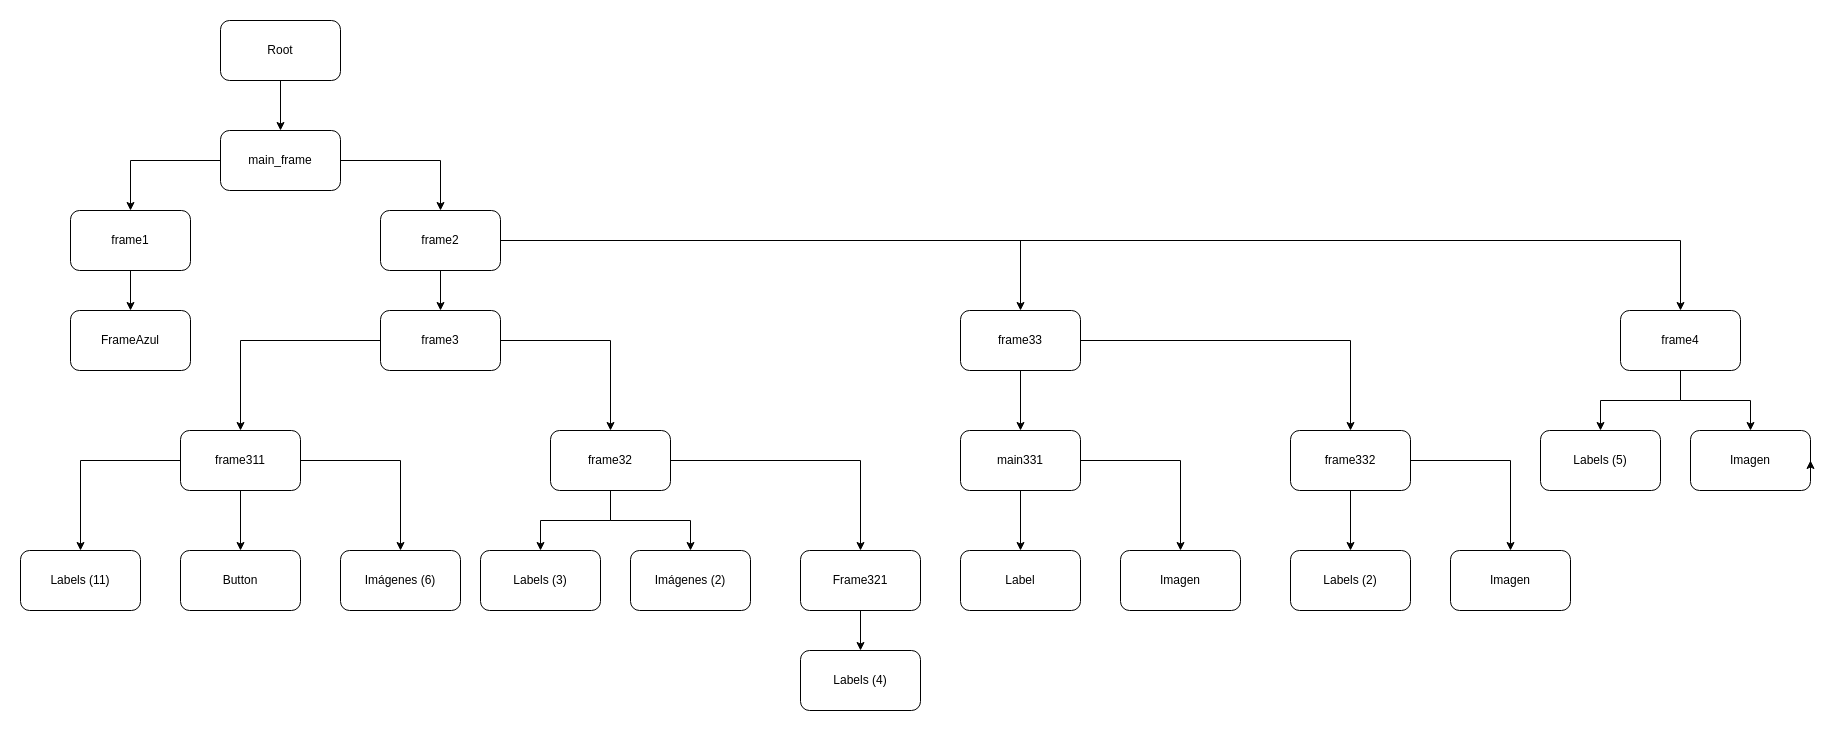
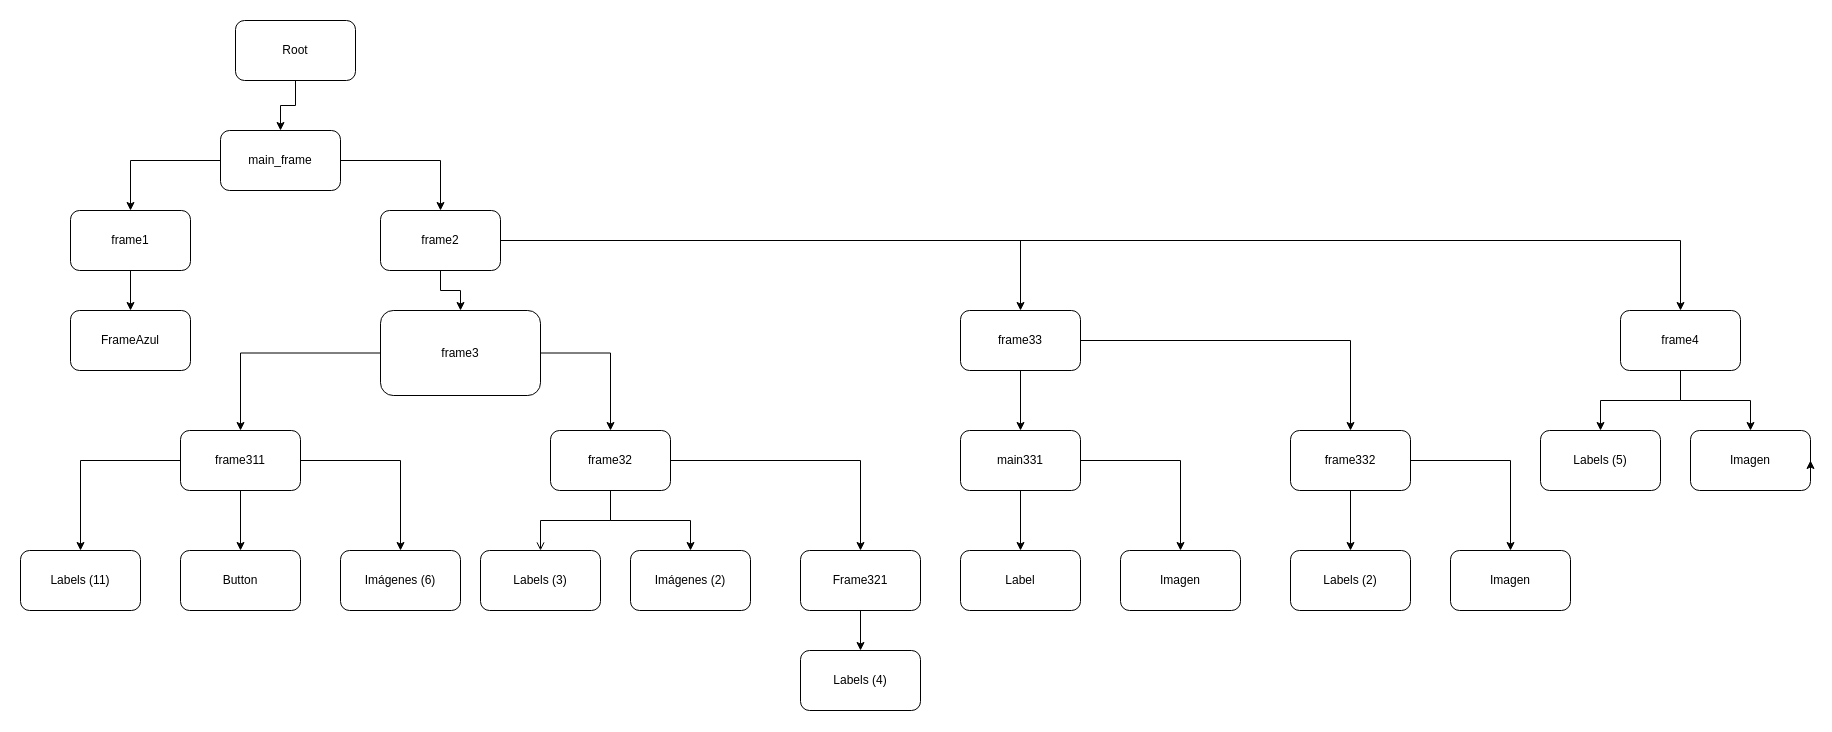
(281, 51) -> (296, 51)
(441, 341) -> (461, 353)
(541, 542) -> (541, 544)
